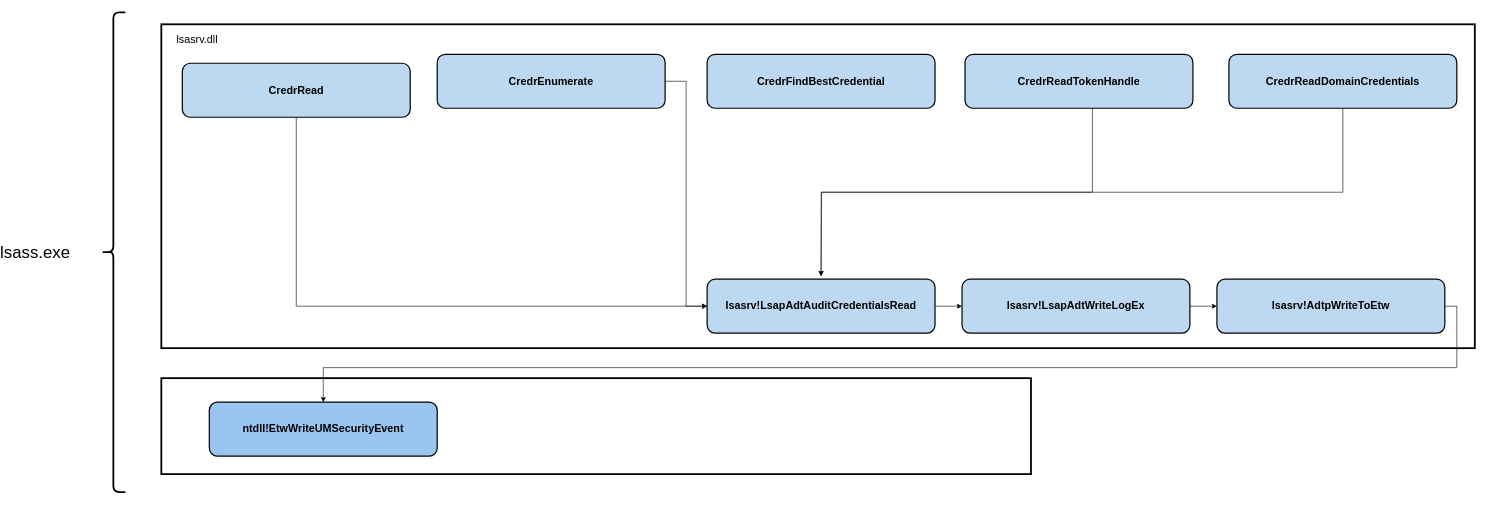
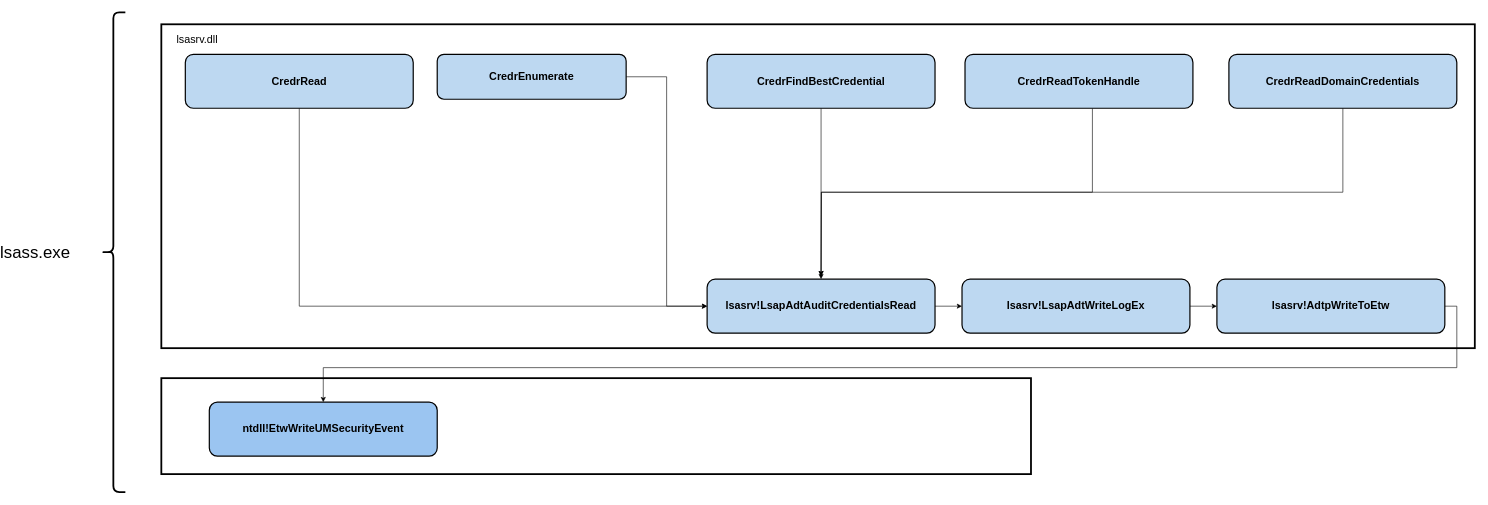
(551, 81) -> (532, 77)
(296, 90) -> (299, 81)
none -> (821, 274)
